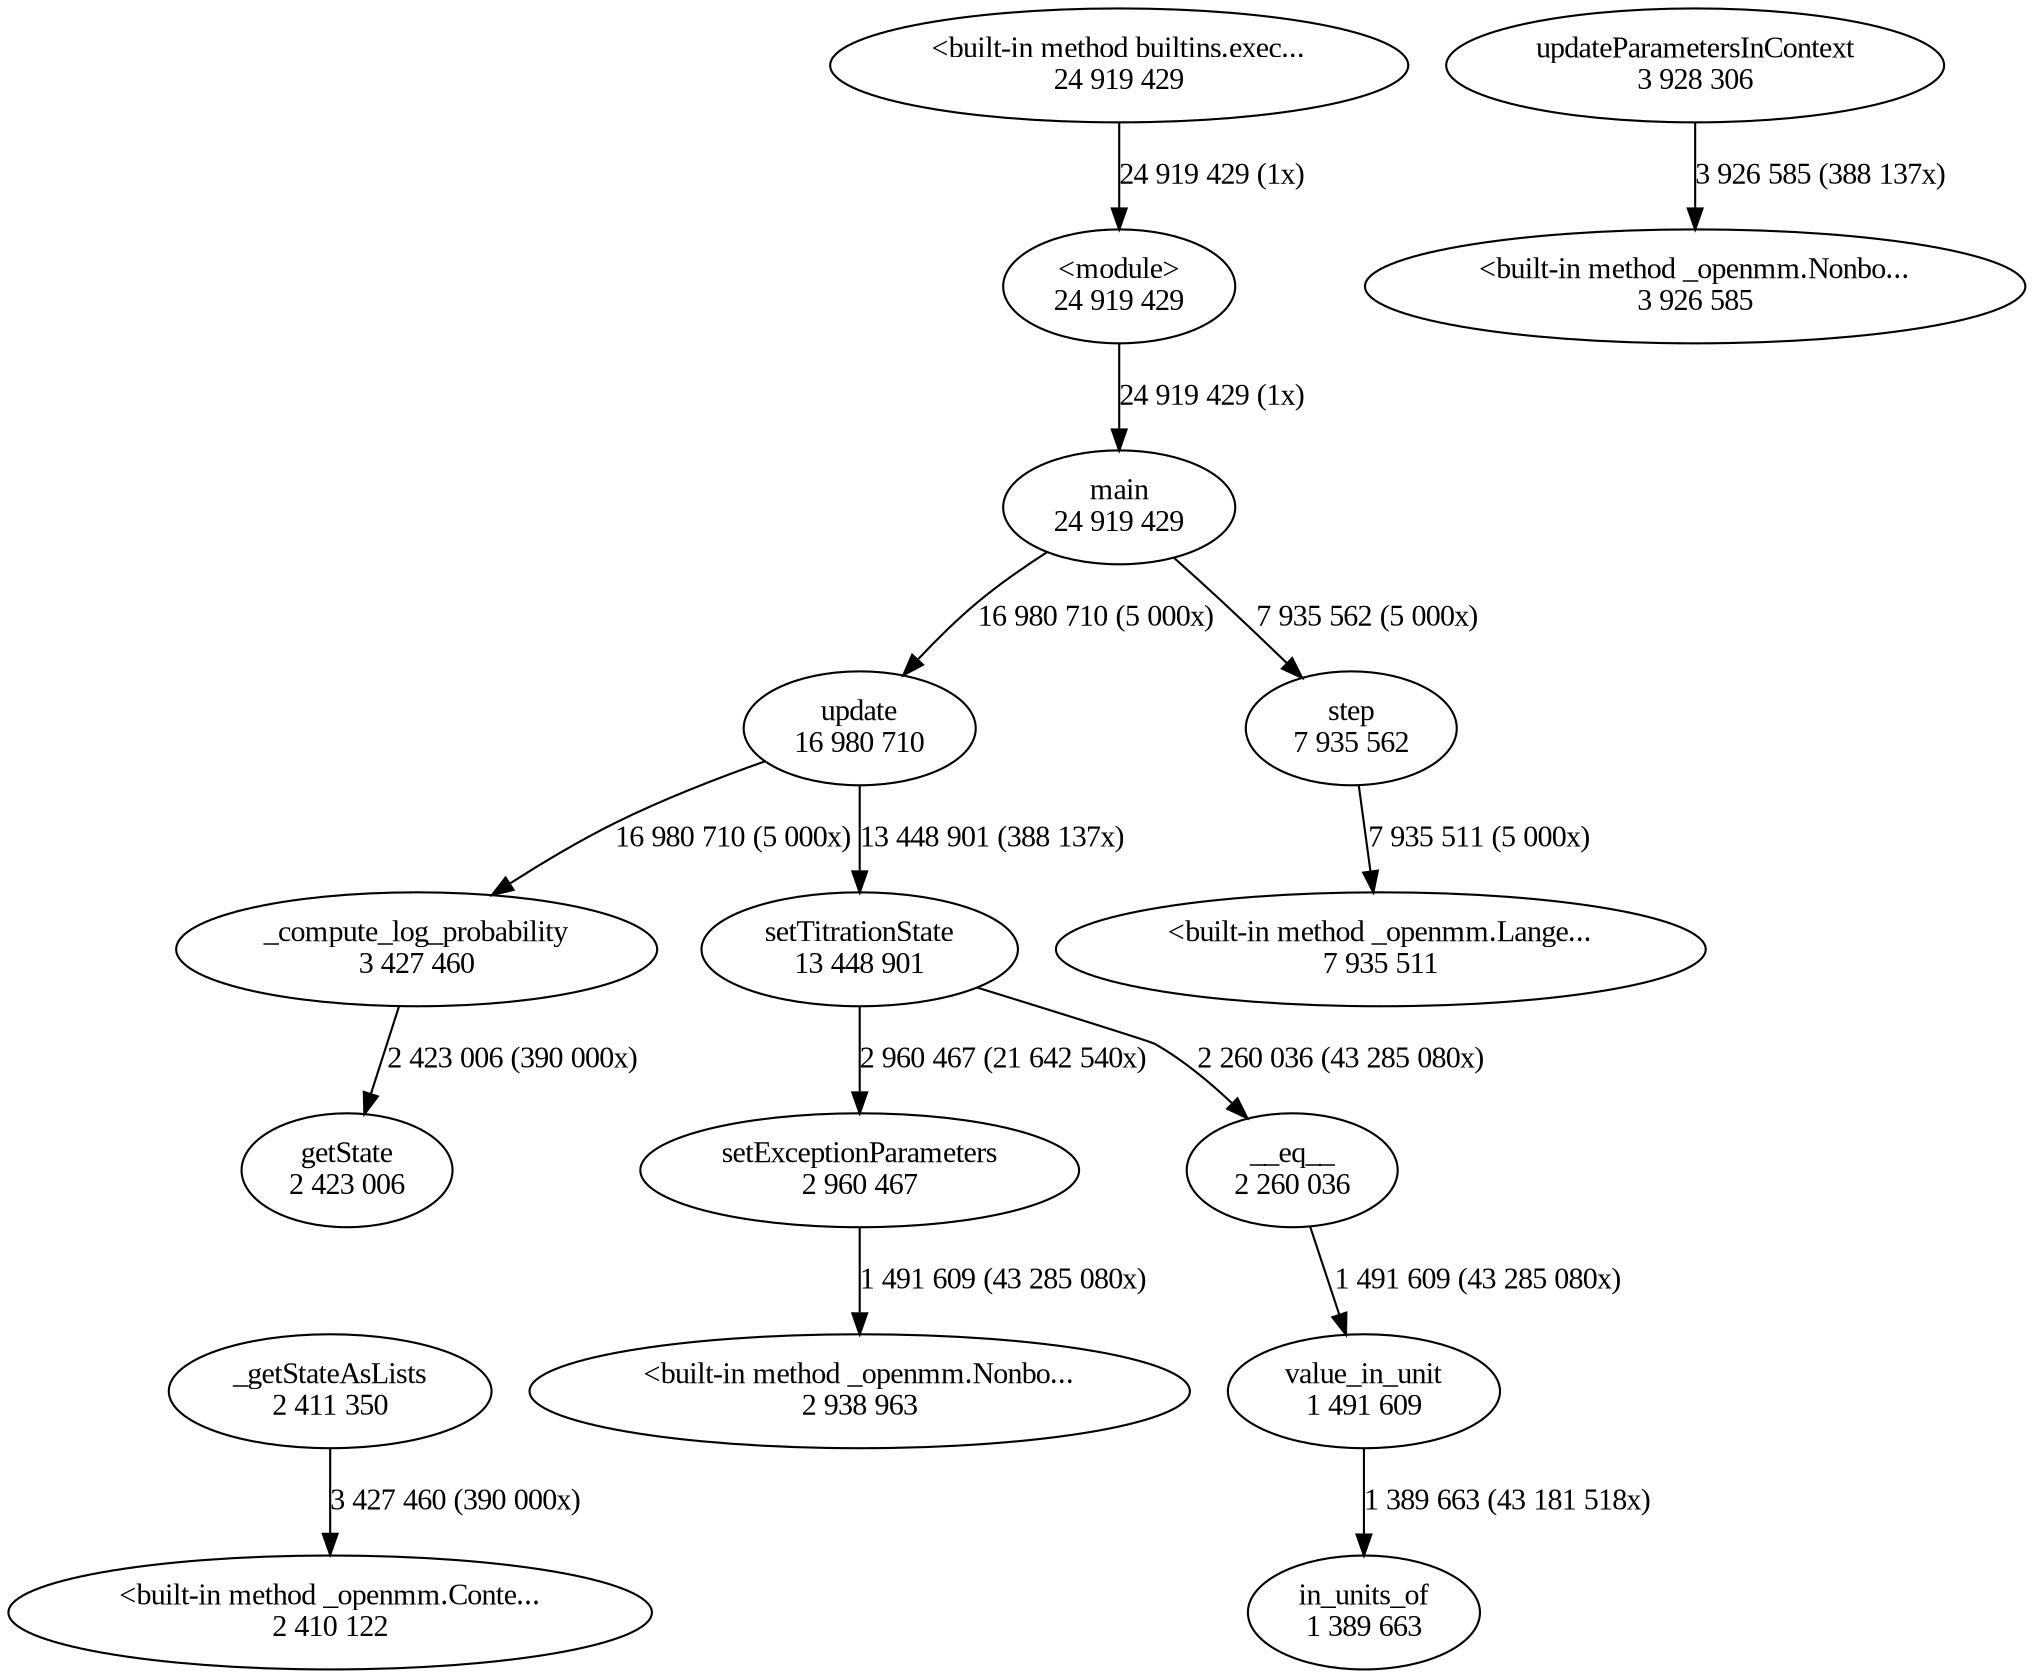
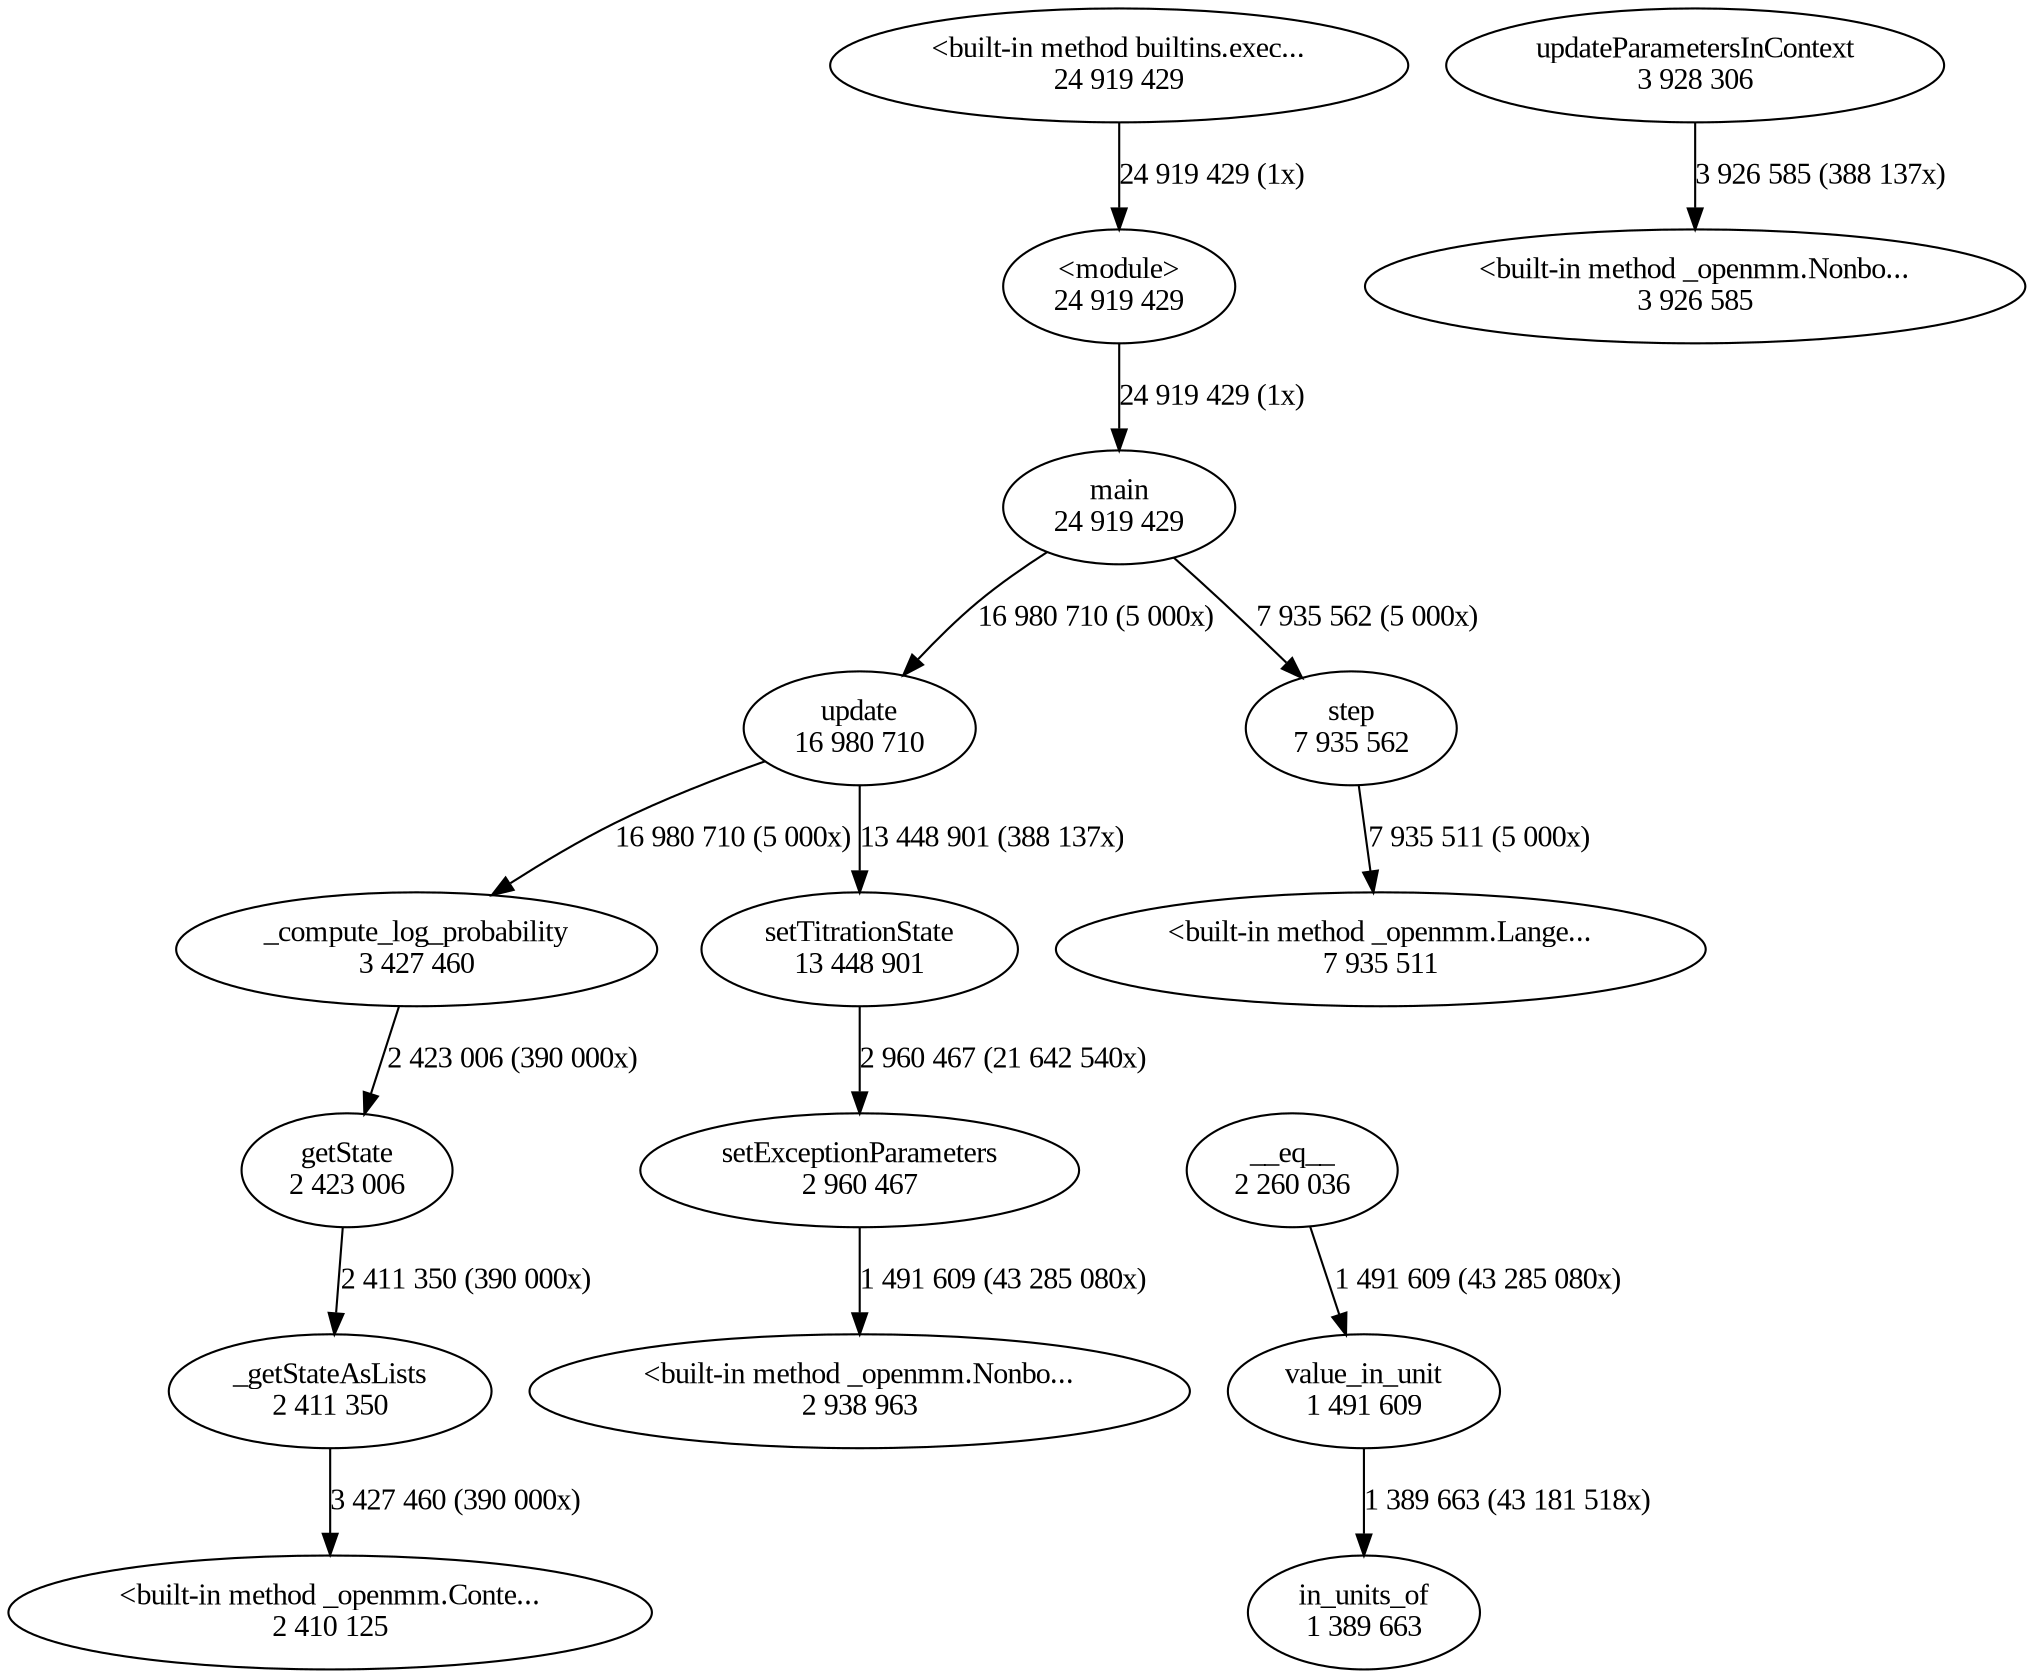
(1113, 1030) -> none
none -> (339, 1270)
(330, 1612) -> (330, 1612)
